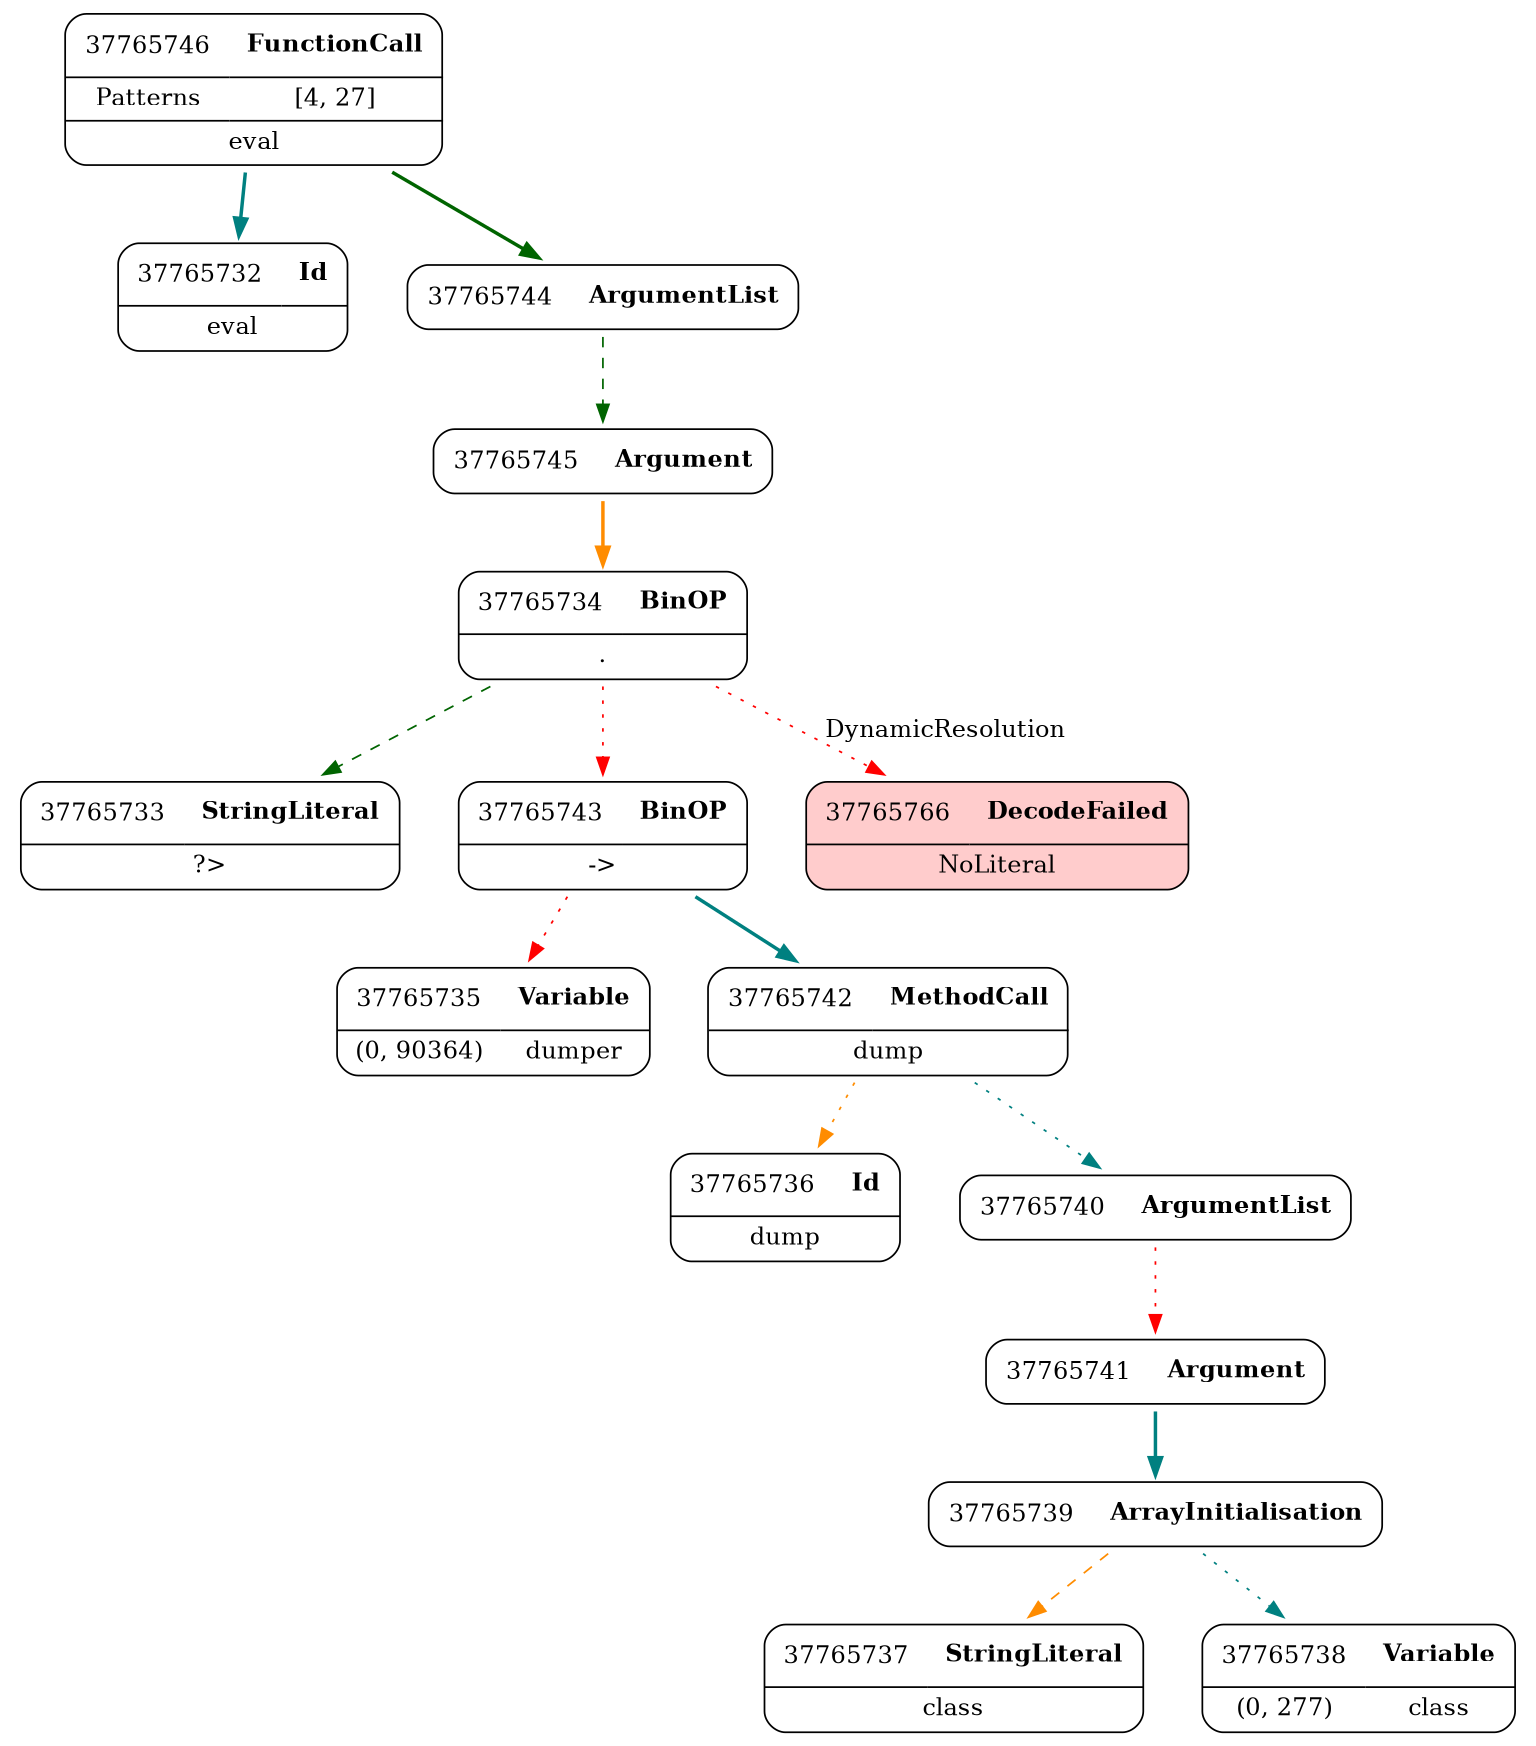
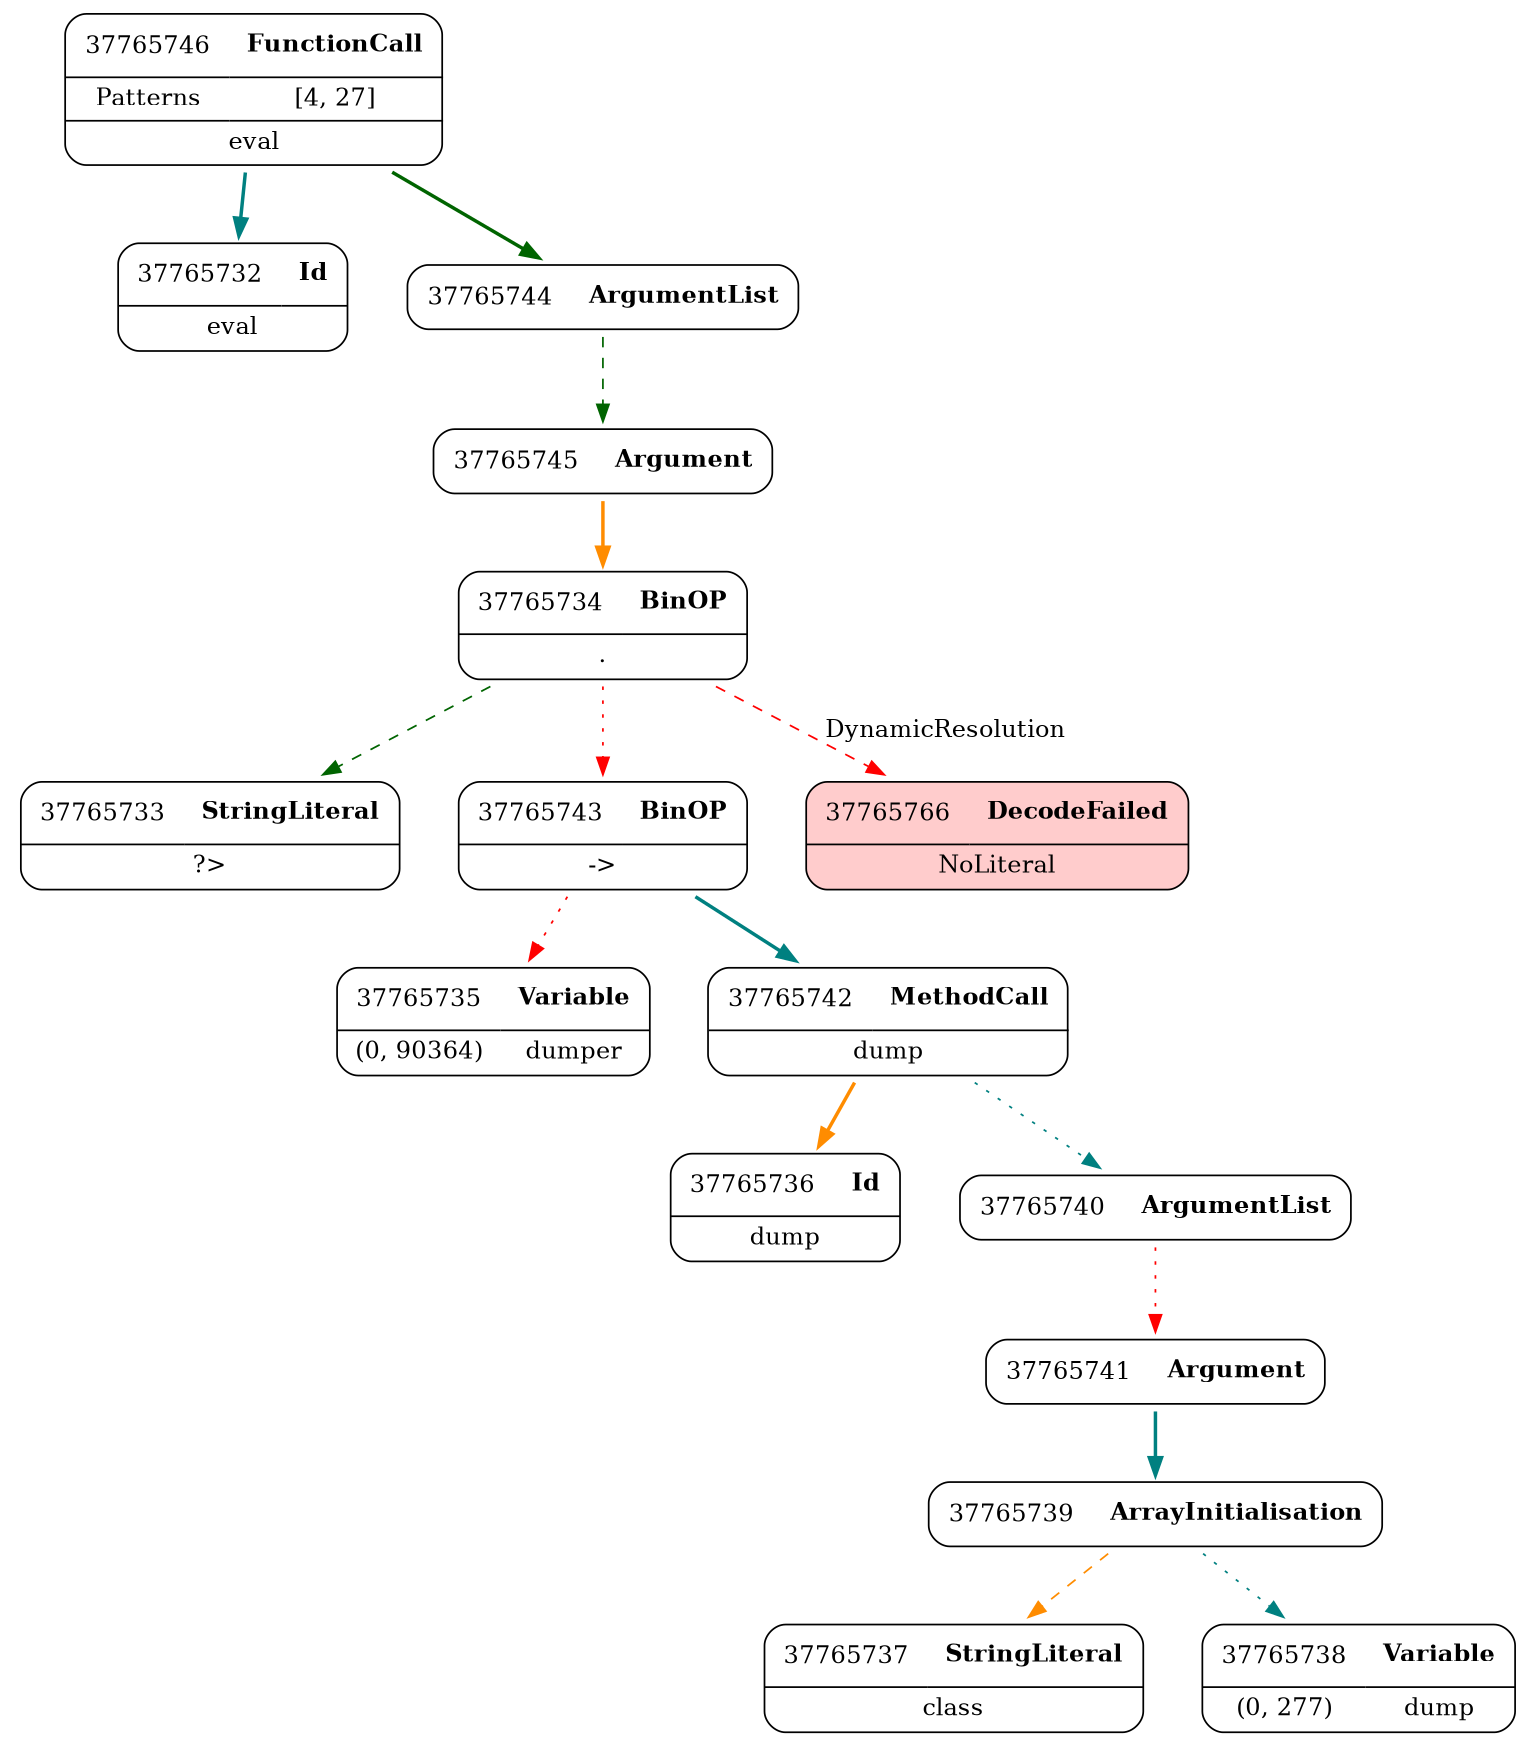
(792, 726) -> (792, 726)
(841, 1107) -> (841, 1107)
(1440, 1708) -> (1440, 1708)
